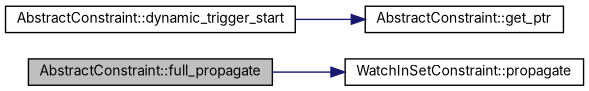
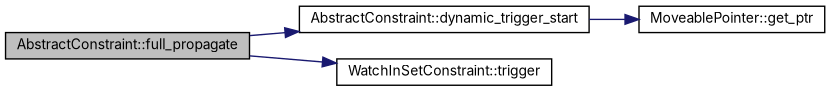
(464, 19) -> (732, 19)
none -> (267, 34)
(464, 72) -> (444, 72)
